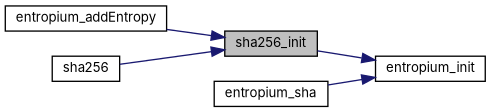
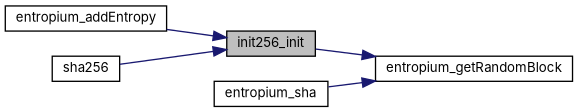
(271, 44) -> (271, 44)
(430, 69) -> (474, 69)
